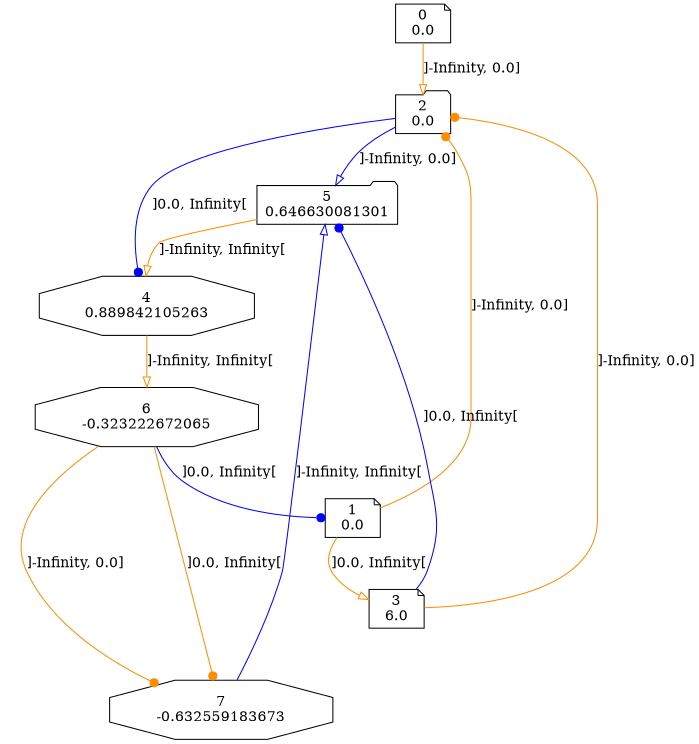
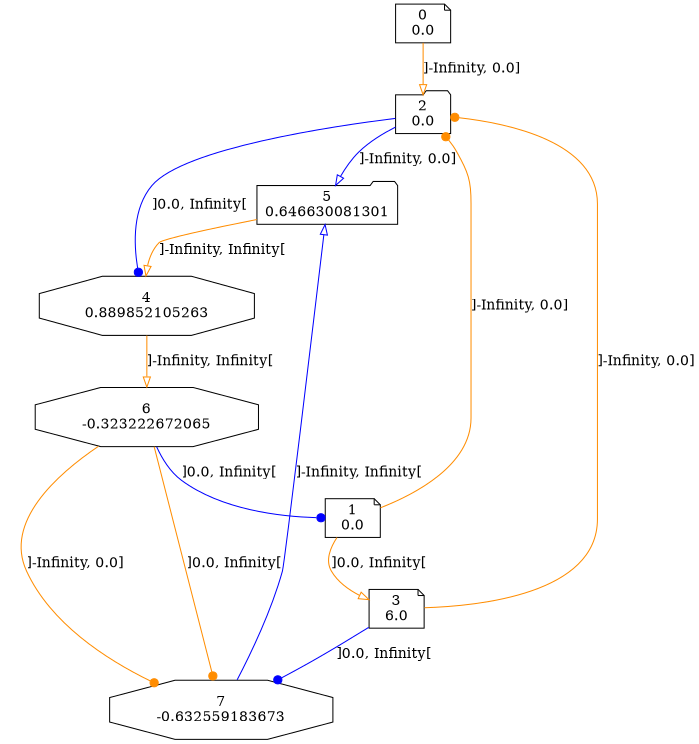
(147, 306) -> (147, 306)
(413, 407) -> (326, 653)
